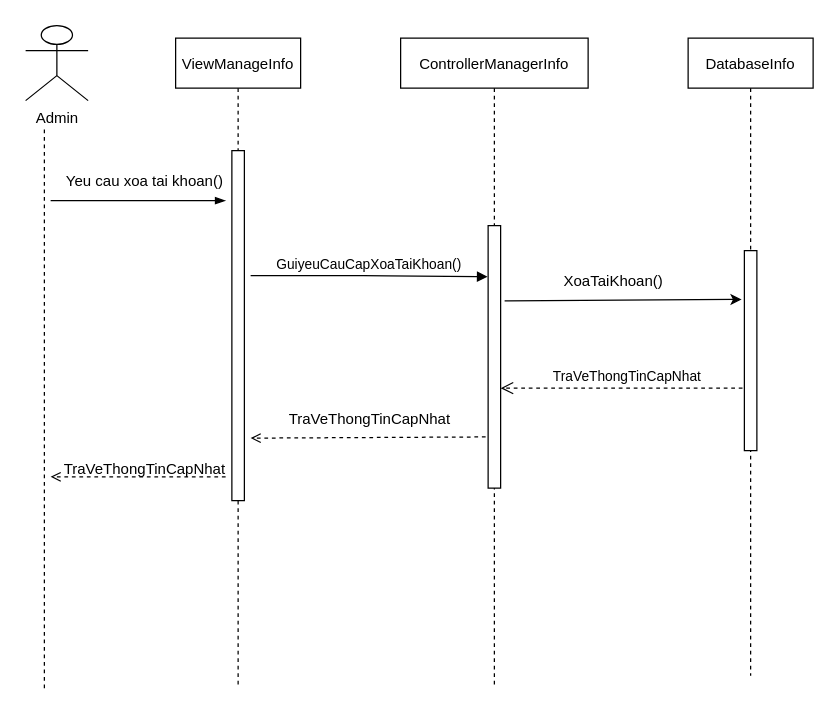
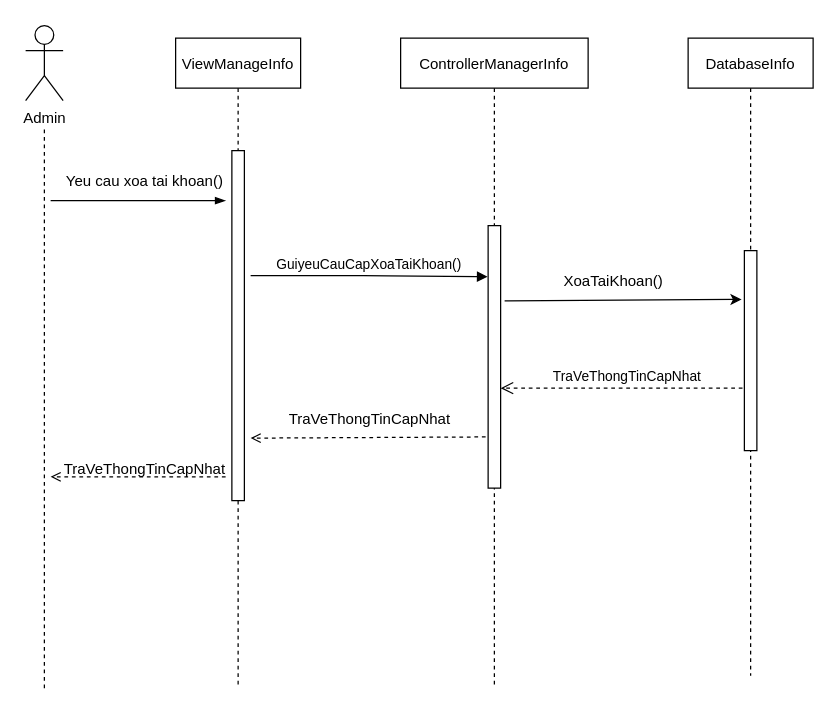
(57, 63) -> (44, 63)
